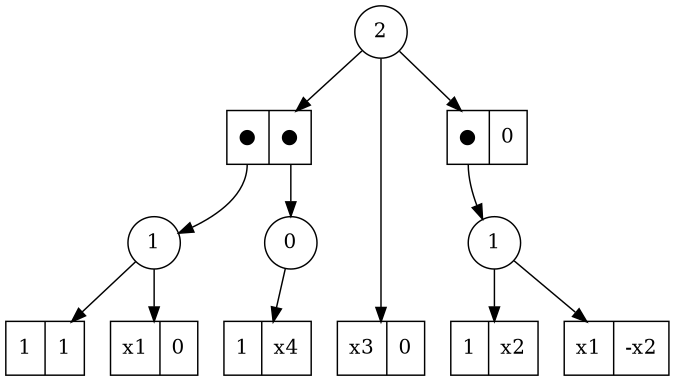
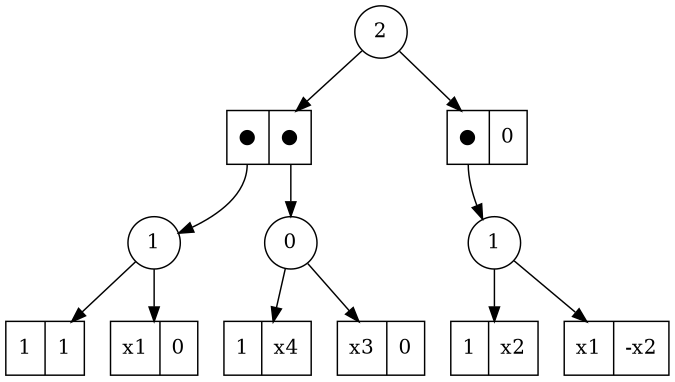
(381, 183) -> (329, 287)
